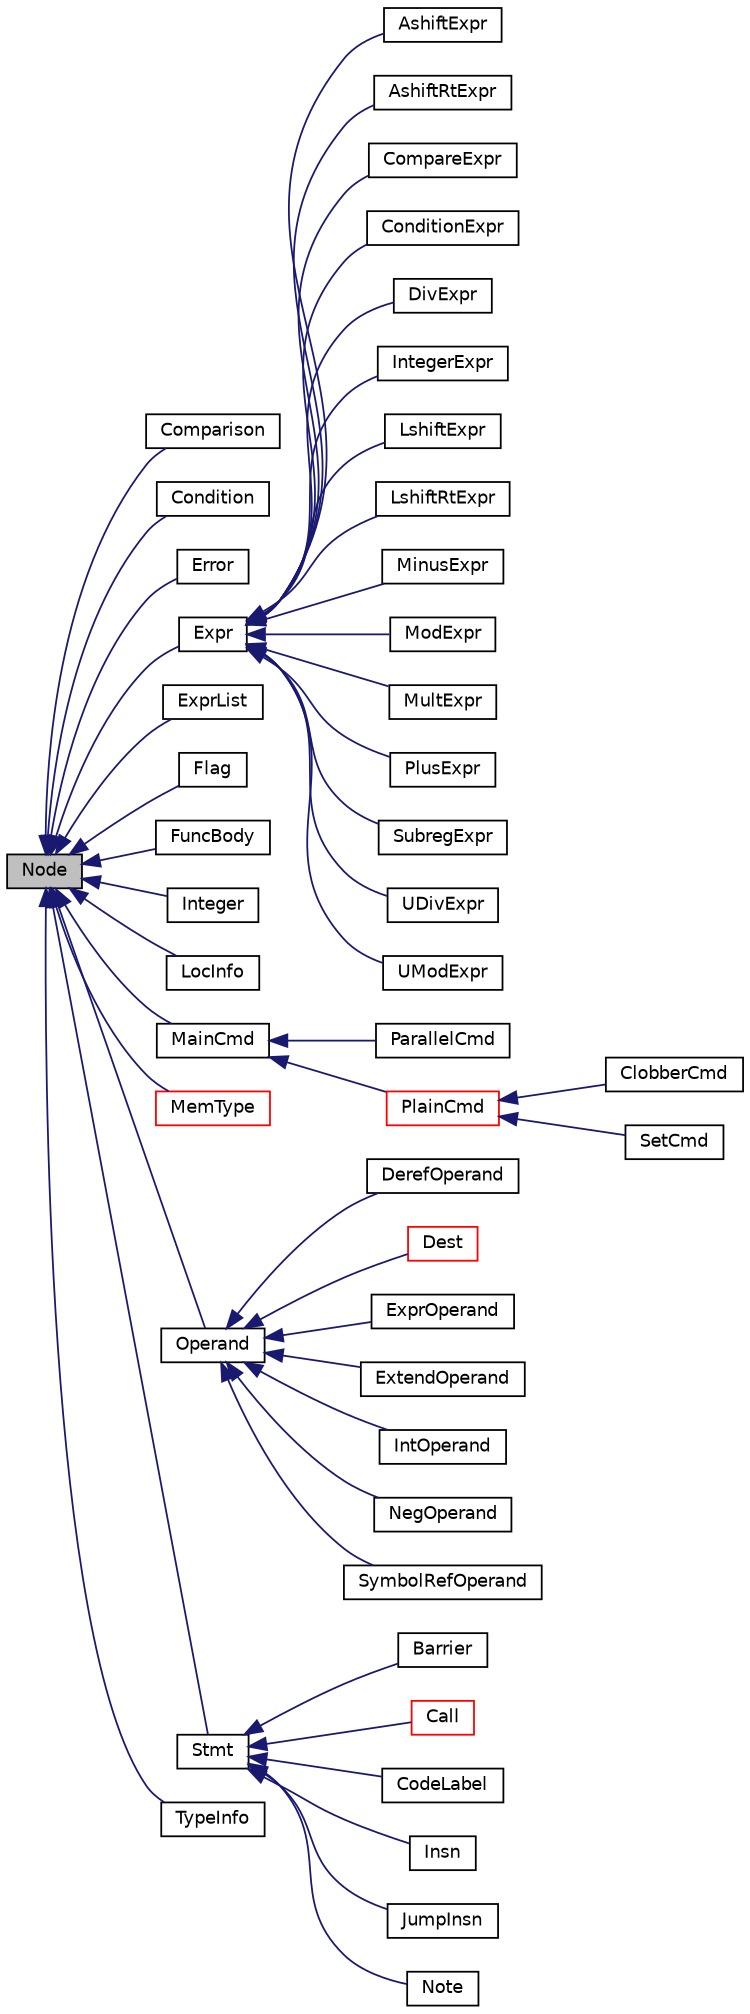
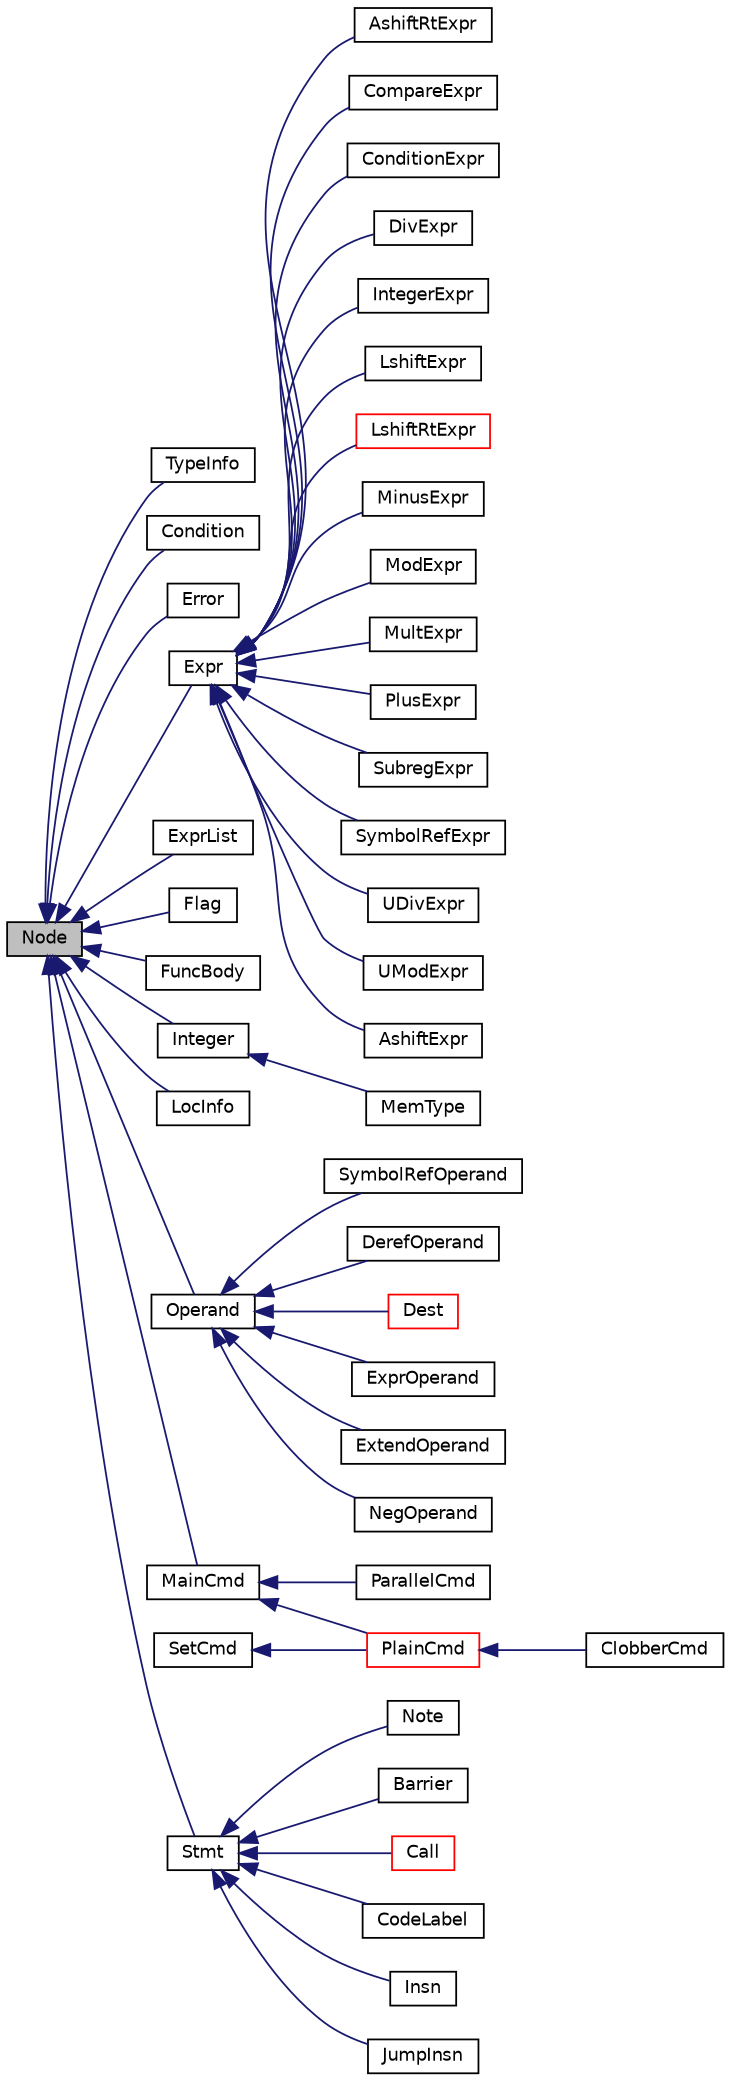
(213, 431) -> none
(443, 499) -> (423, 431)
none -> (423, 838)
(115, 1036) -> (317, 1076)
(213, 1108) -> (423, 1108)
(571, 1127) -> (319, 1650)
(443, 1447) -> none
